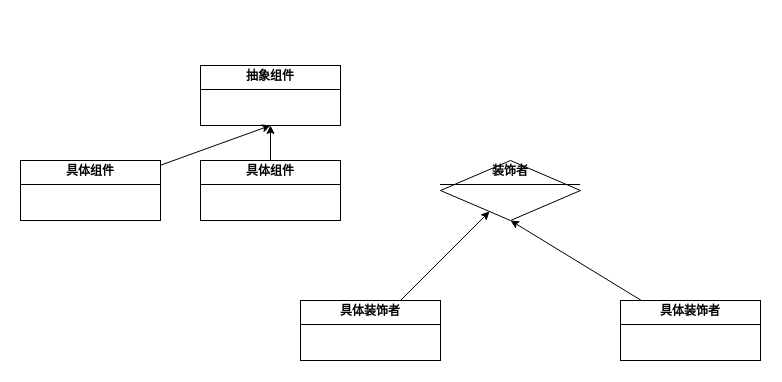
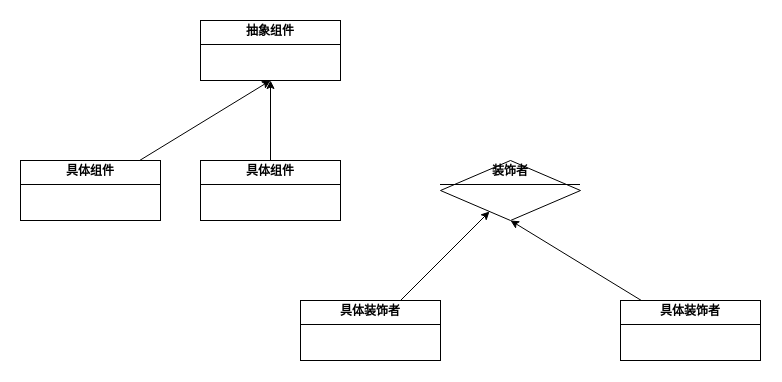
(271, 96) -> (271, 51)
